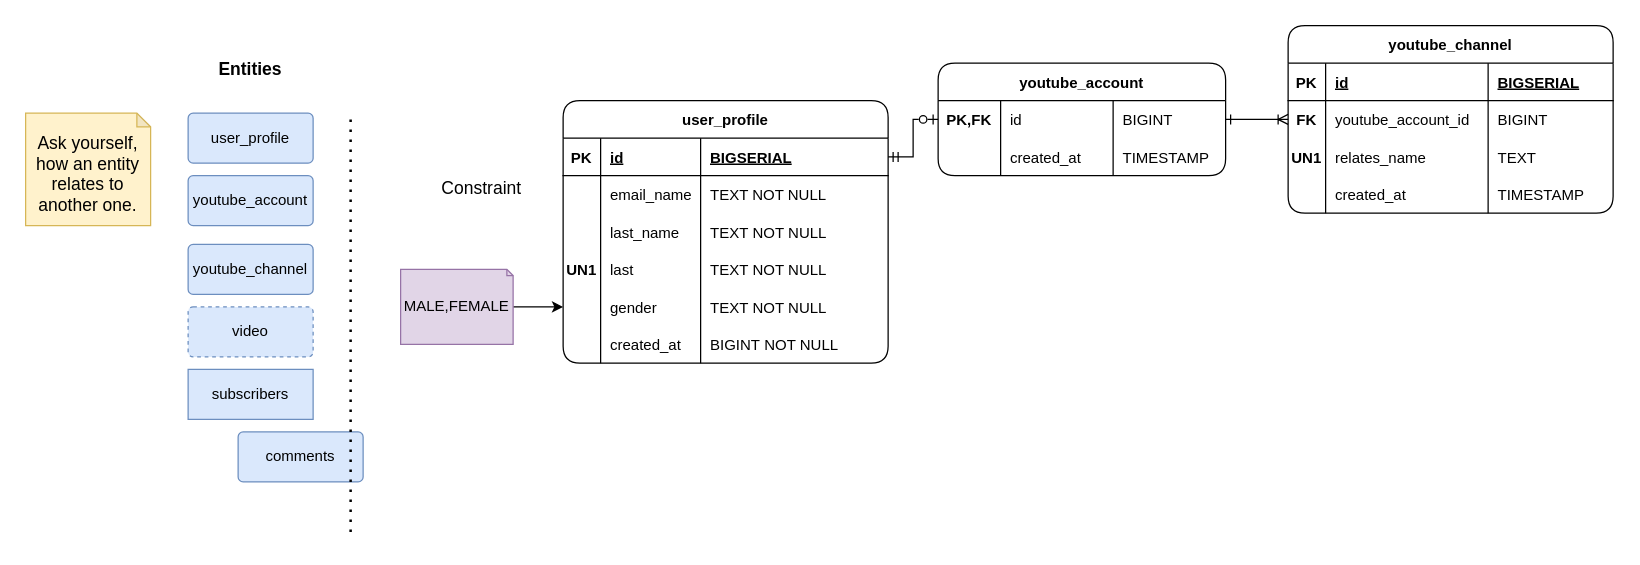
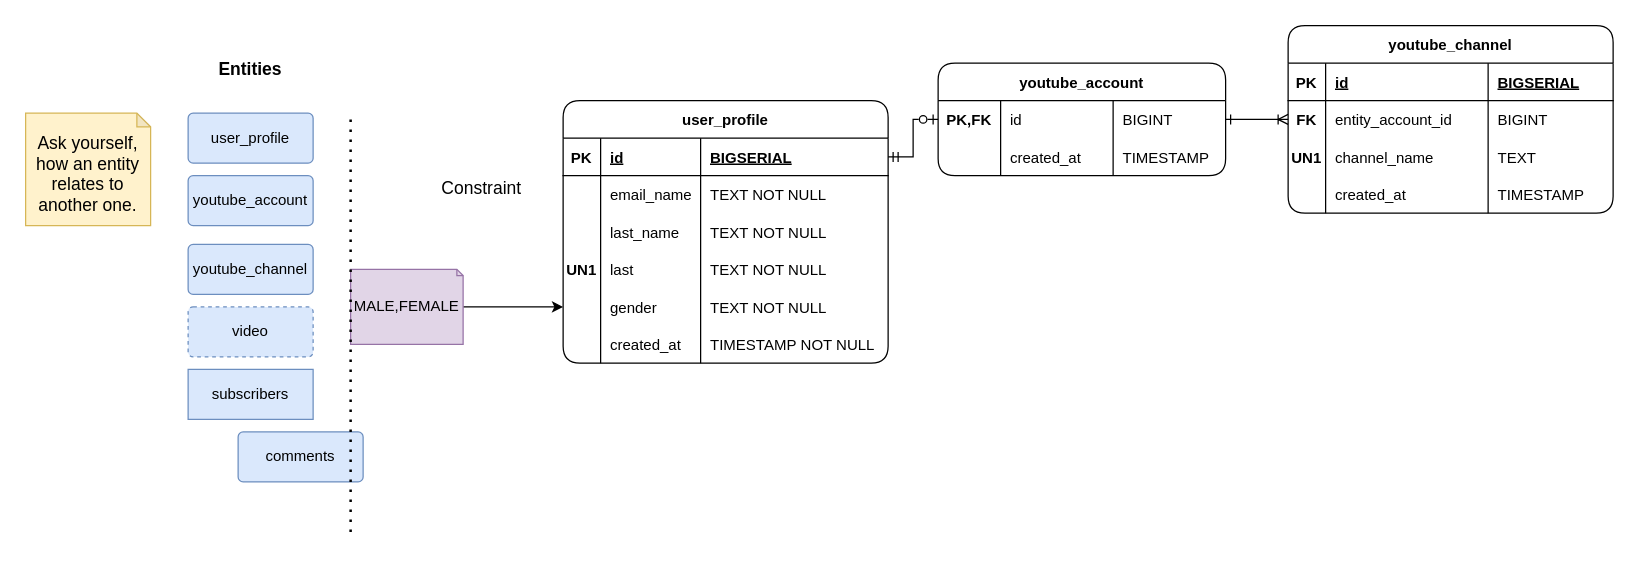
(1409, 120) -> (1403, 120)
(1383, 158) -> (1383, 158)
(457, 307) -> (407, 307)
(771, 345) -> (784, 345)
